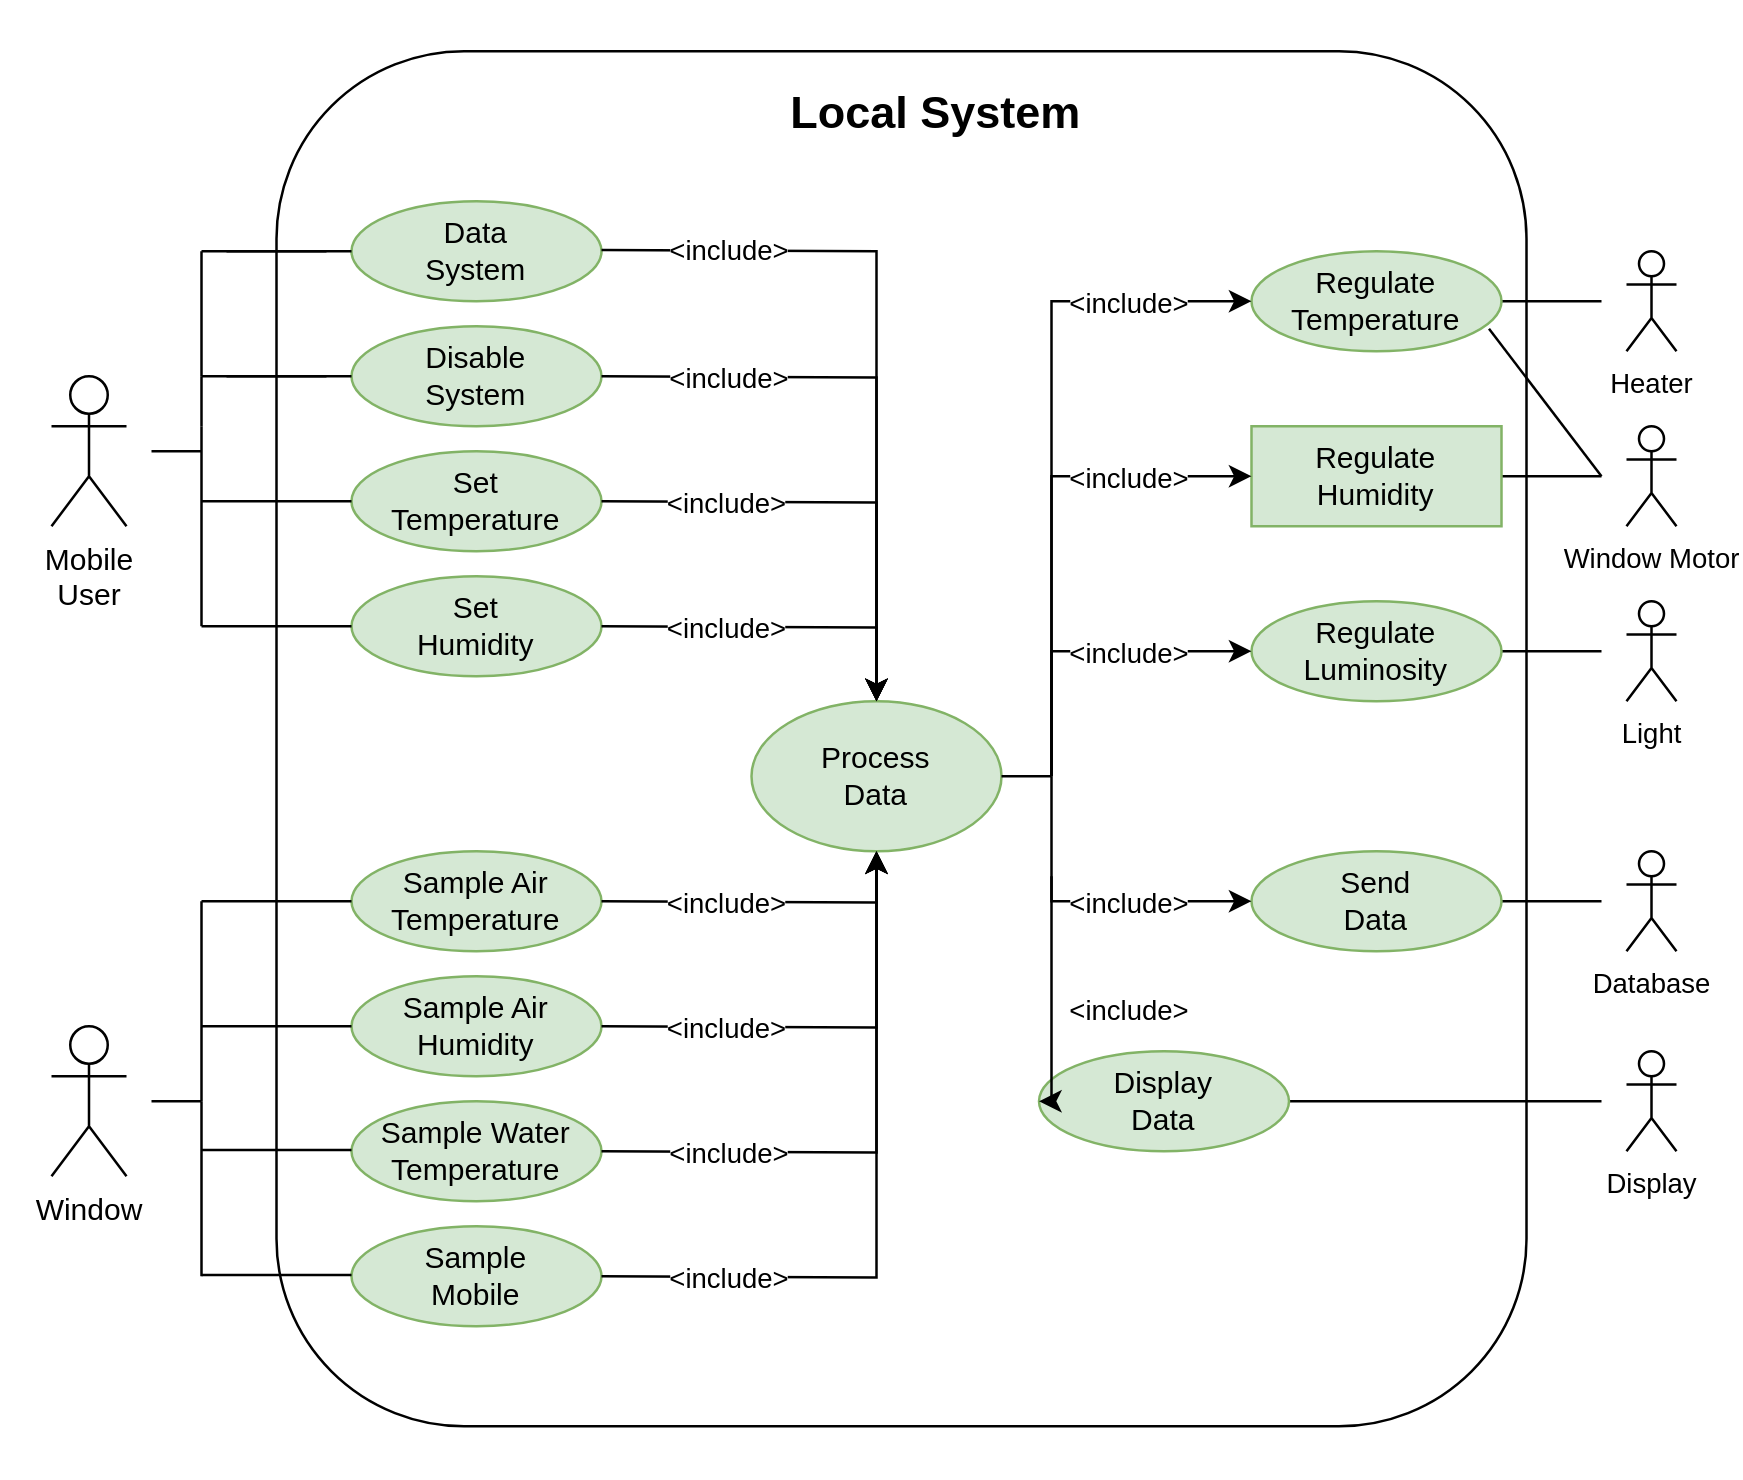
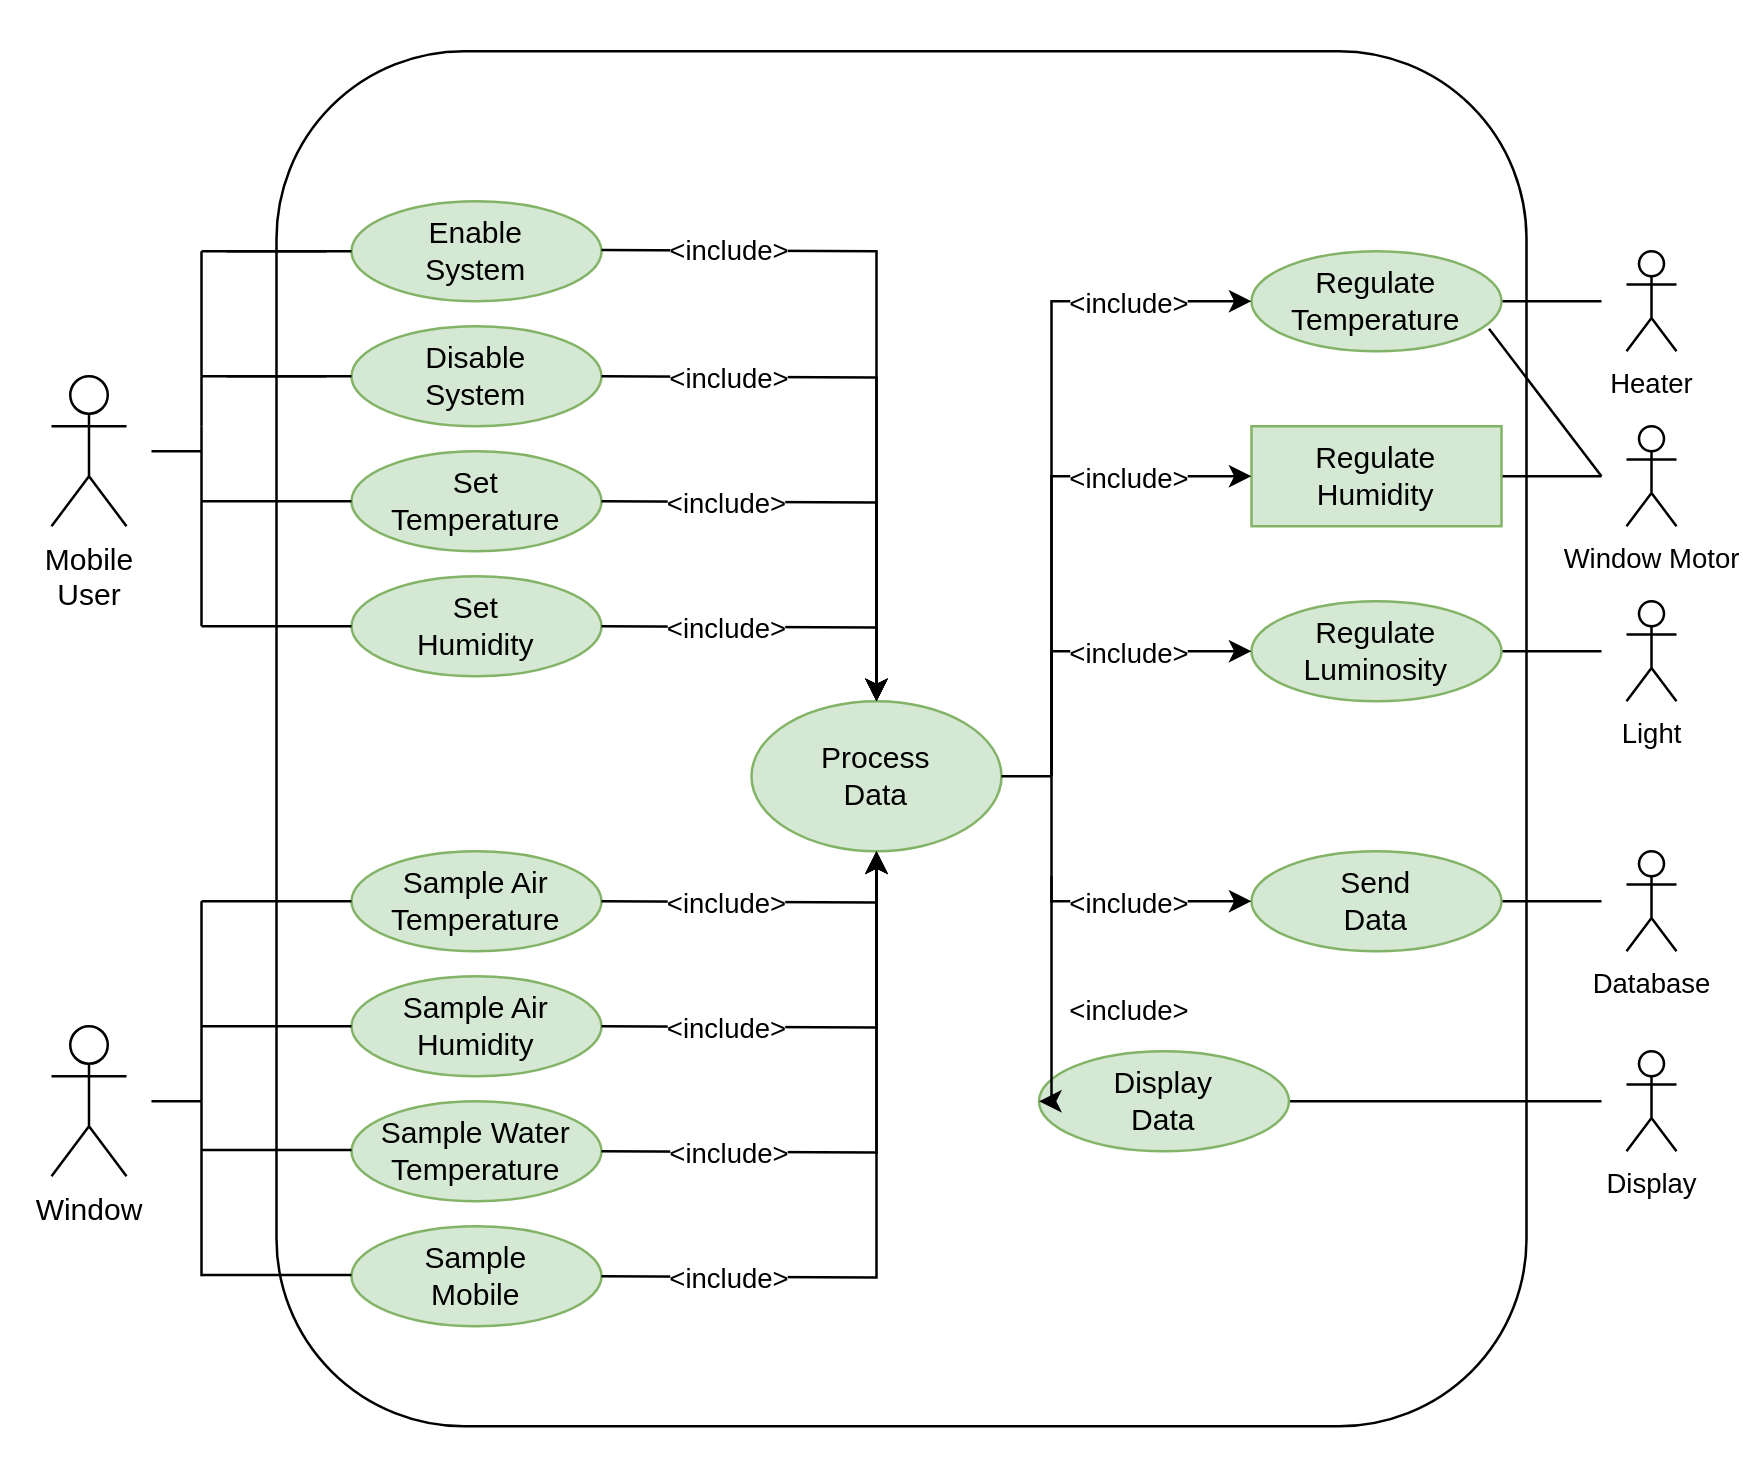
(936, 114) -> none
(476, 251) -> (476, 251)
